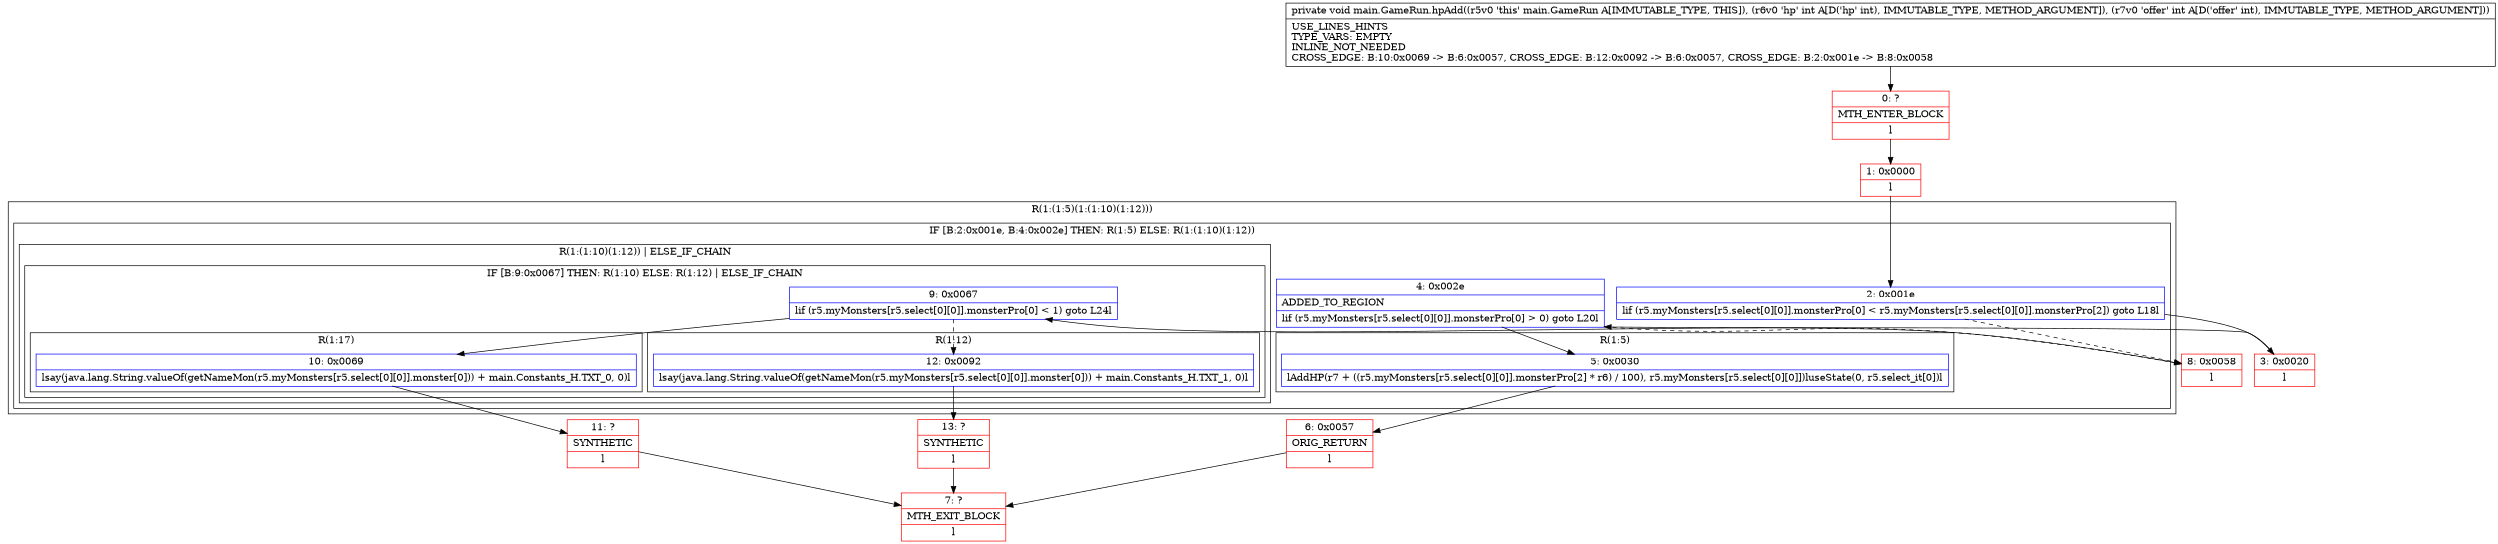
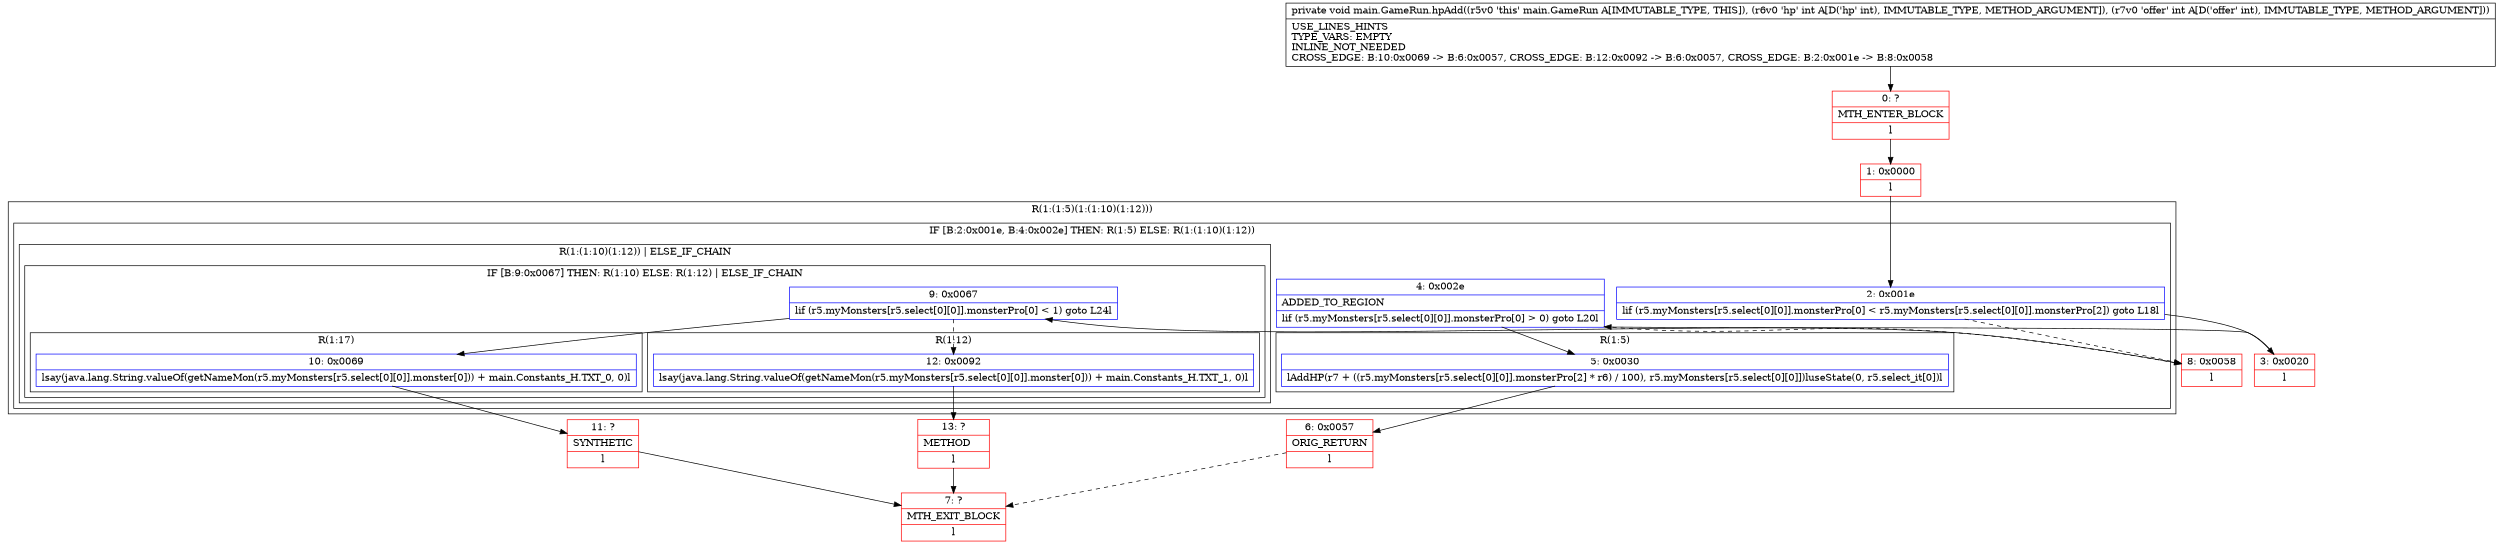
(954, 443) -> (947, 443)
(1150, 479) -> (1150, 479)
